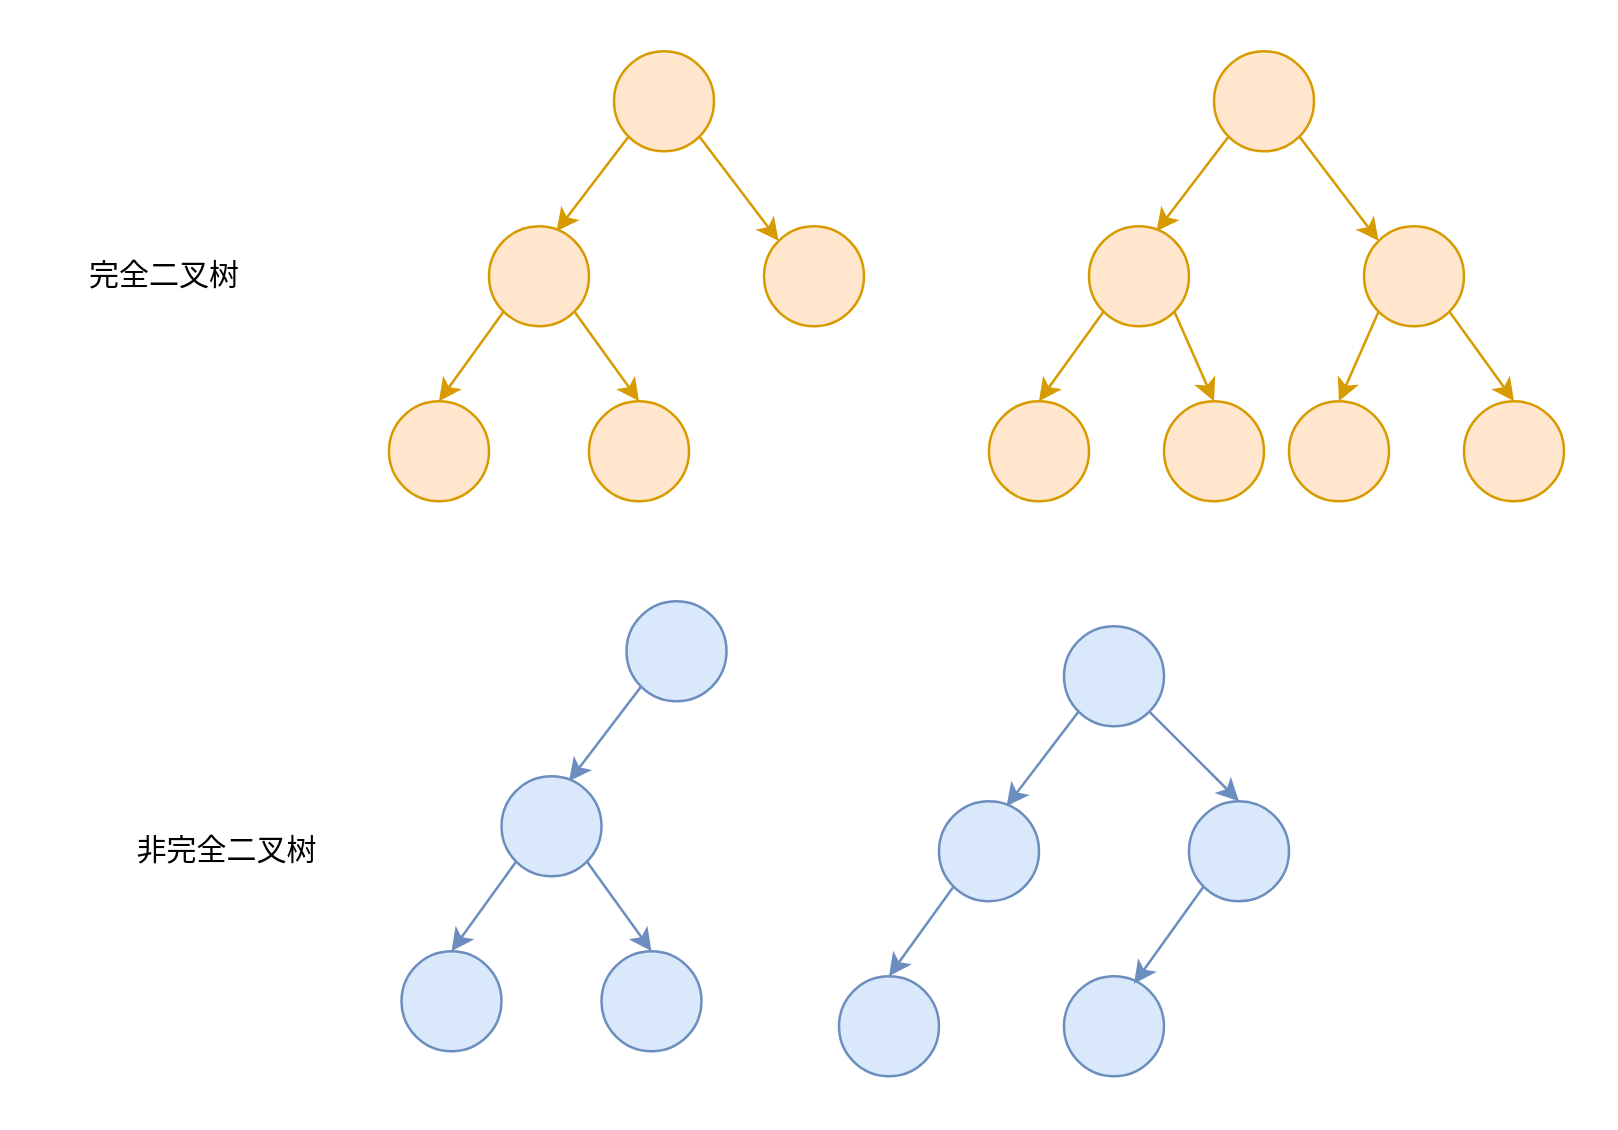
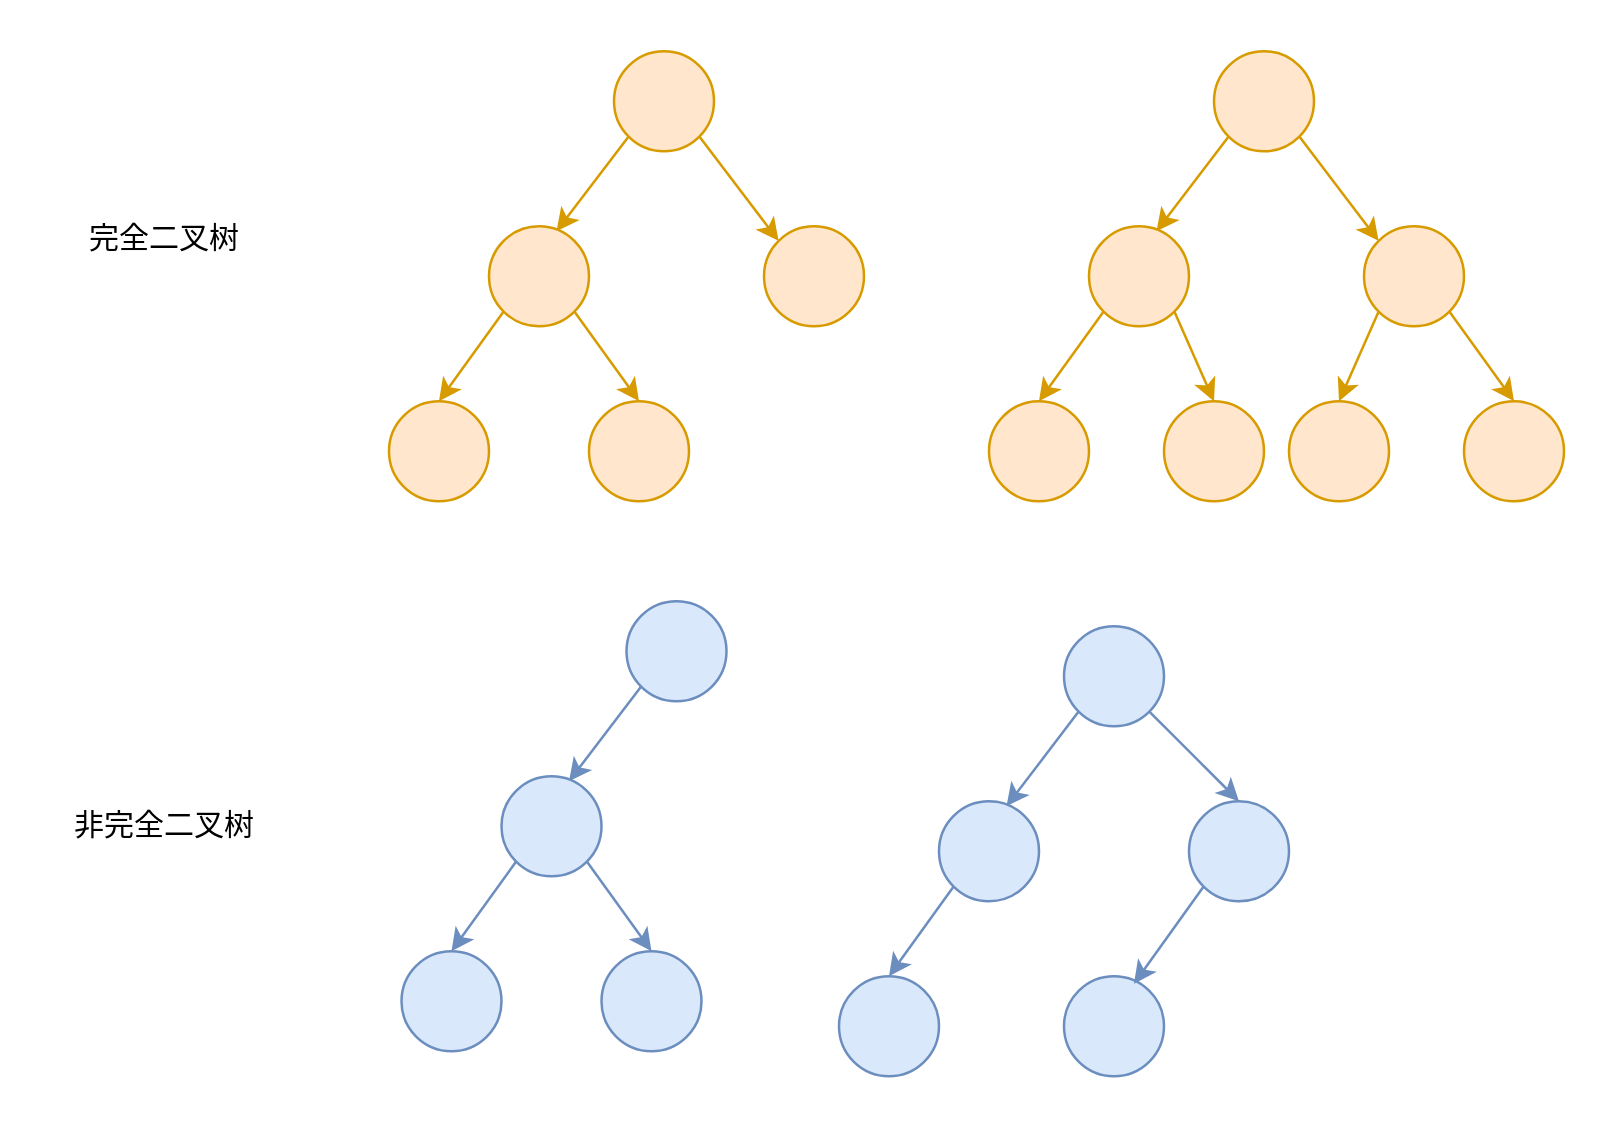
(164, 276) -> (164, 239)
(226, 851) -> (164, 826)
